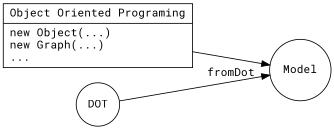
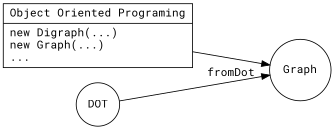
(61, 33) -> (64, 33)
(300, 70) -> (300, 70)
